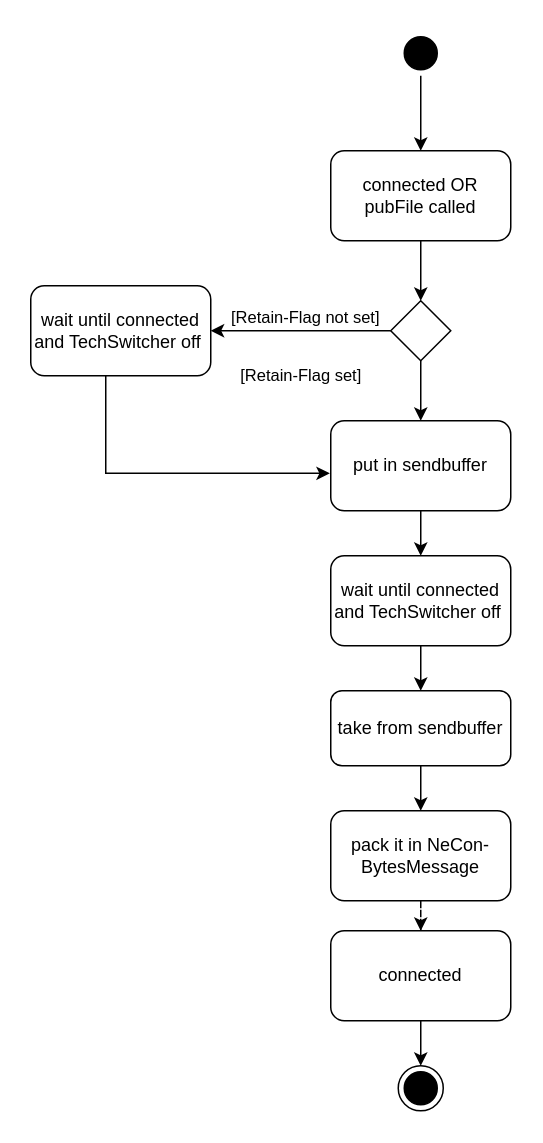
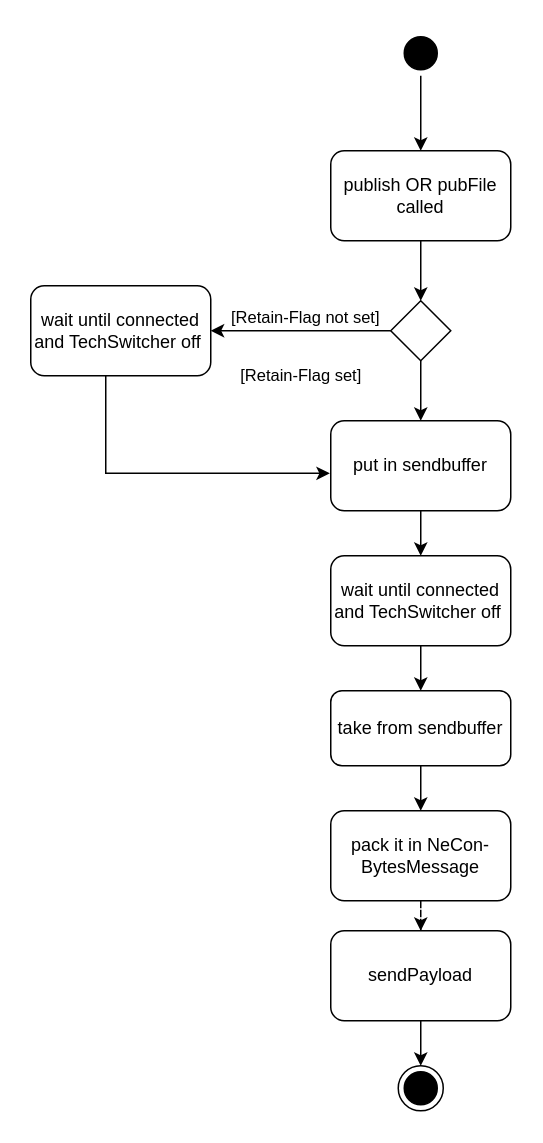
(421, 196) -> (421, 196)
(421, 976) -> (421, 976)
